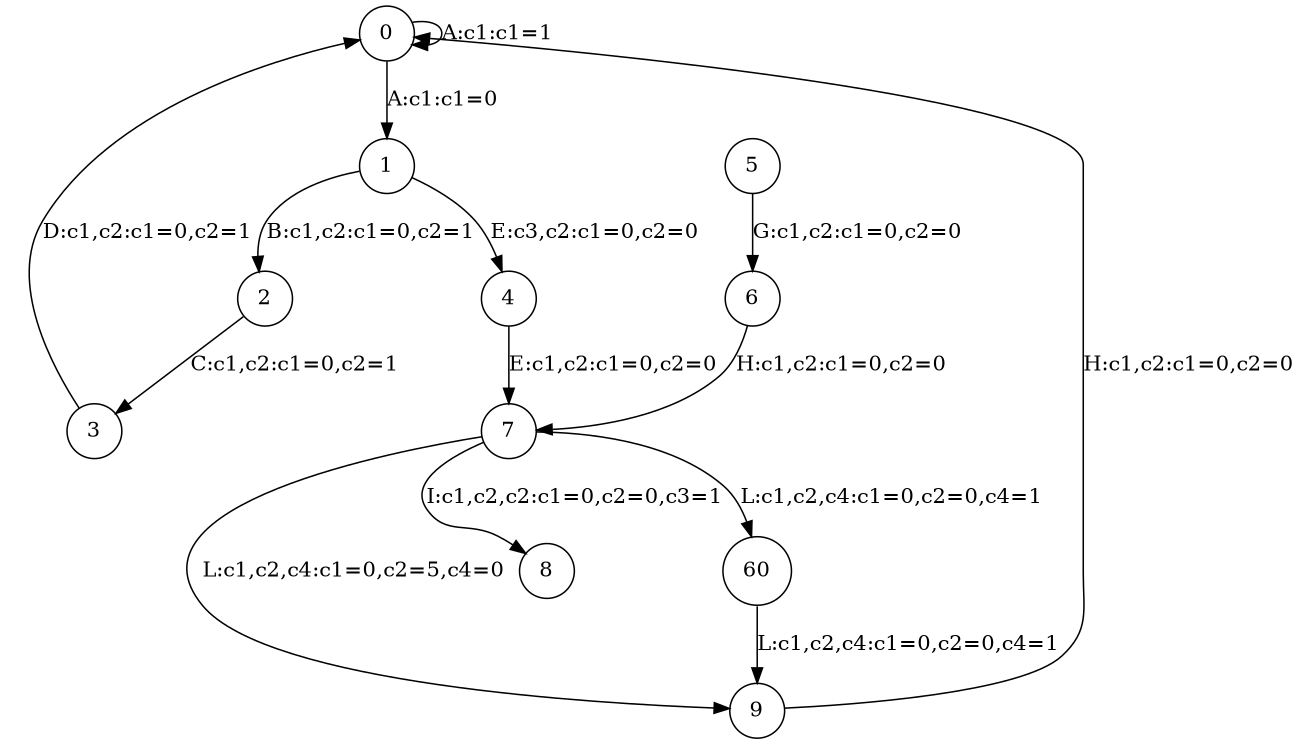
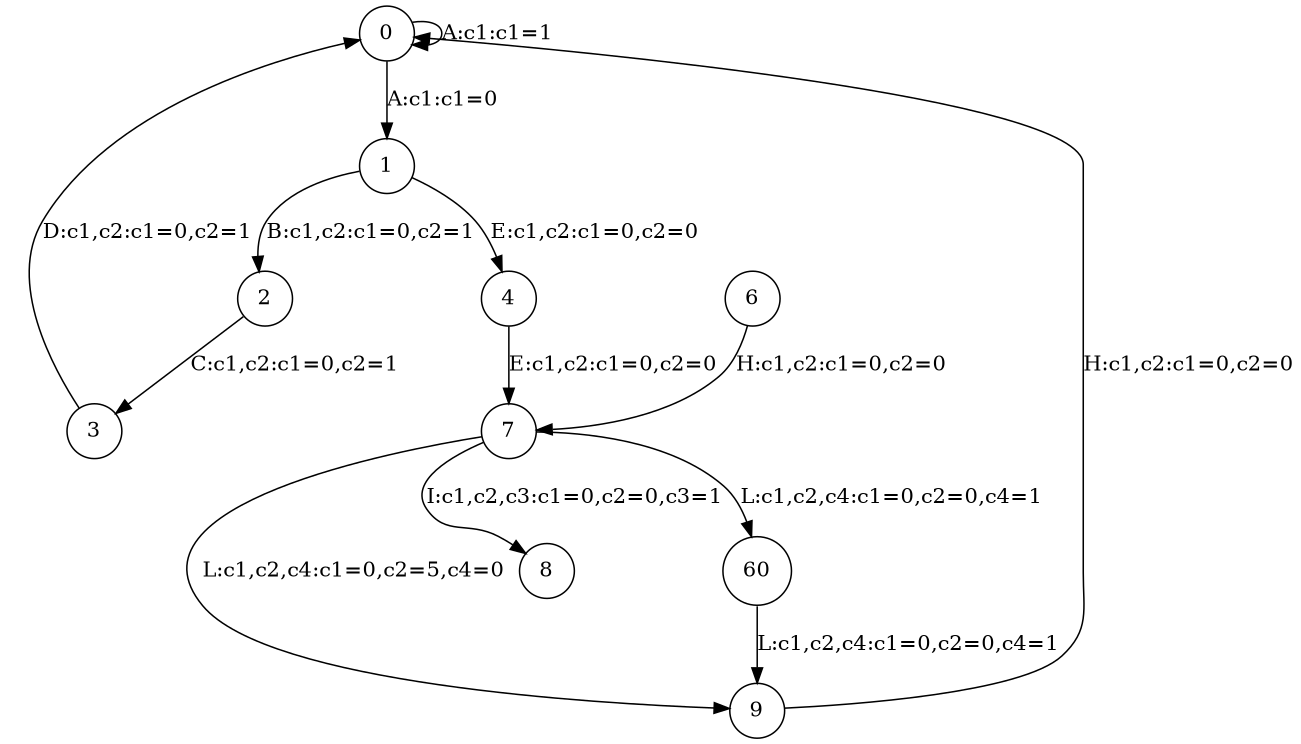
(753, 166) -> none
(595, 232) -> (595, 232)
(575, 497) -> (575, 497)
